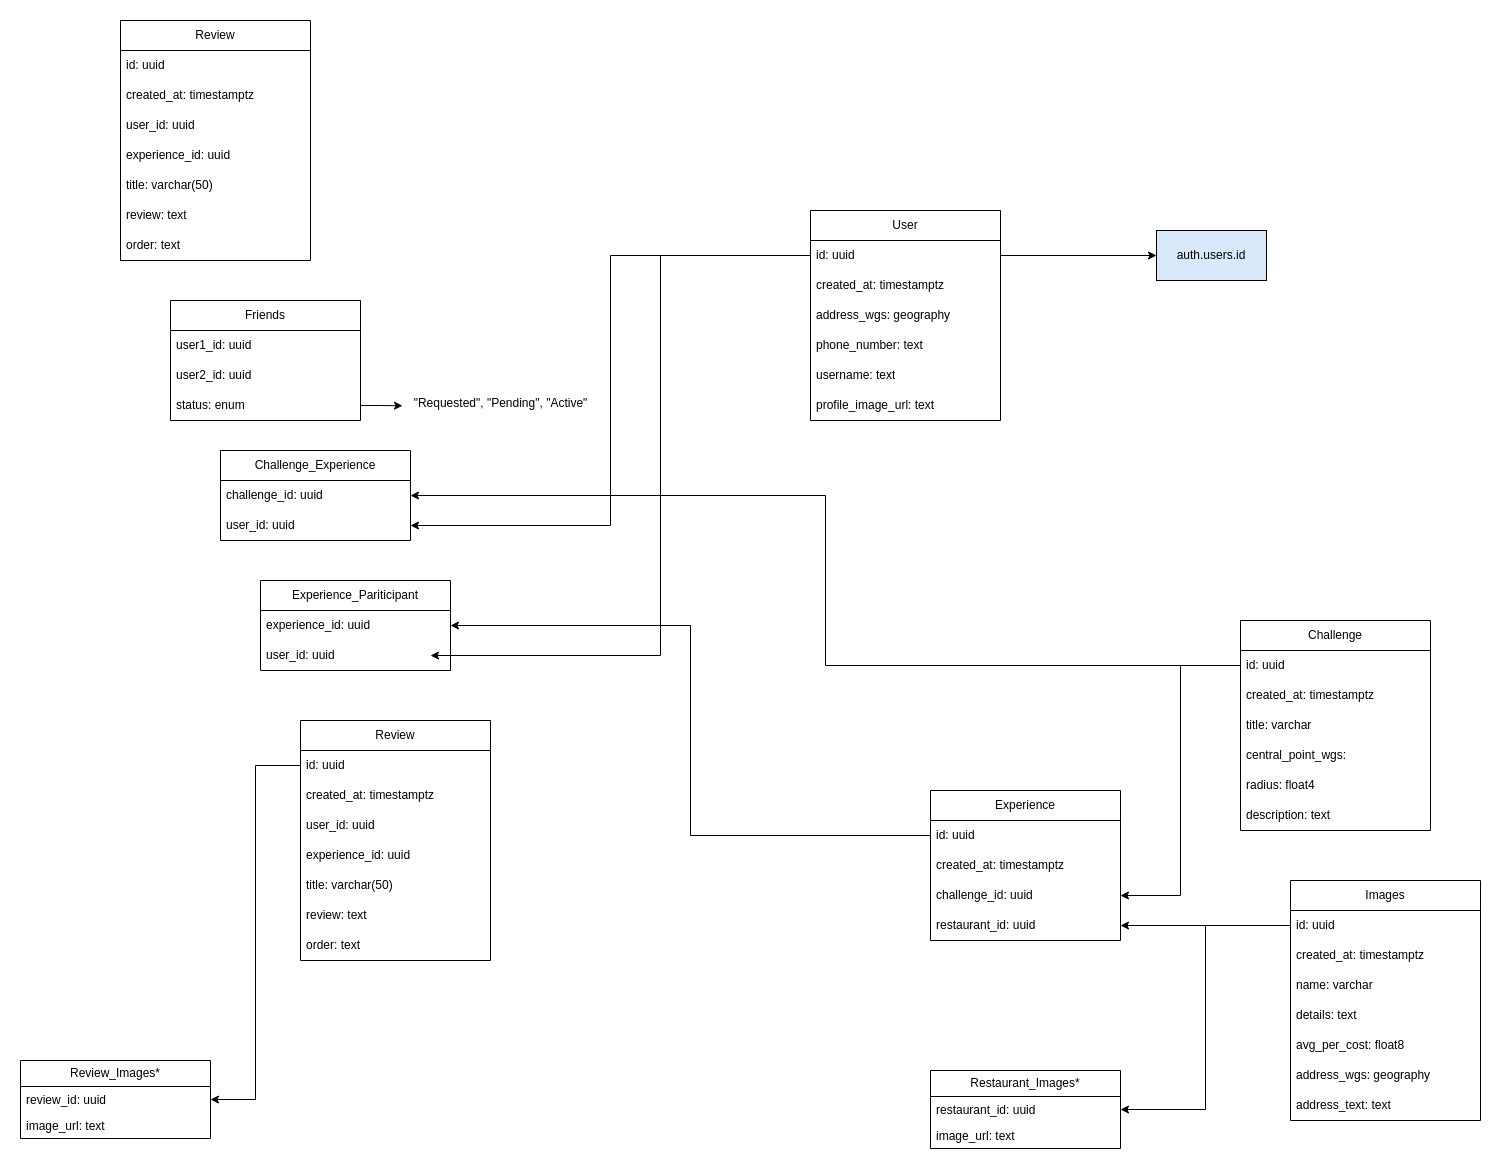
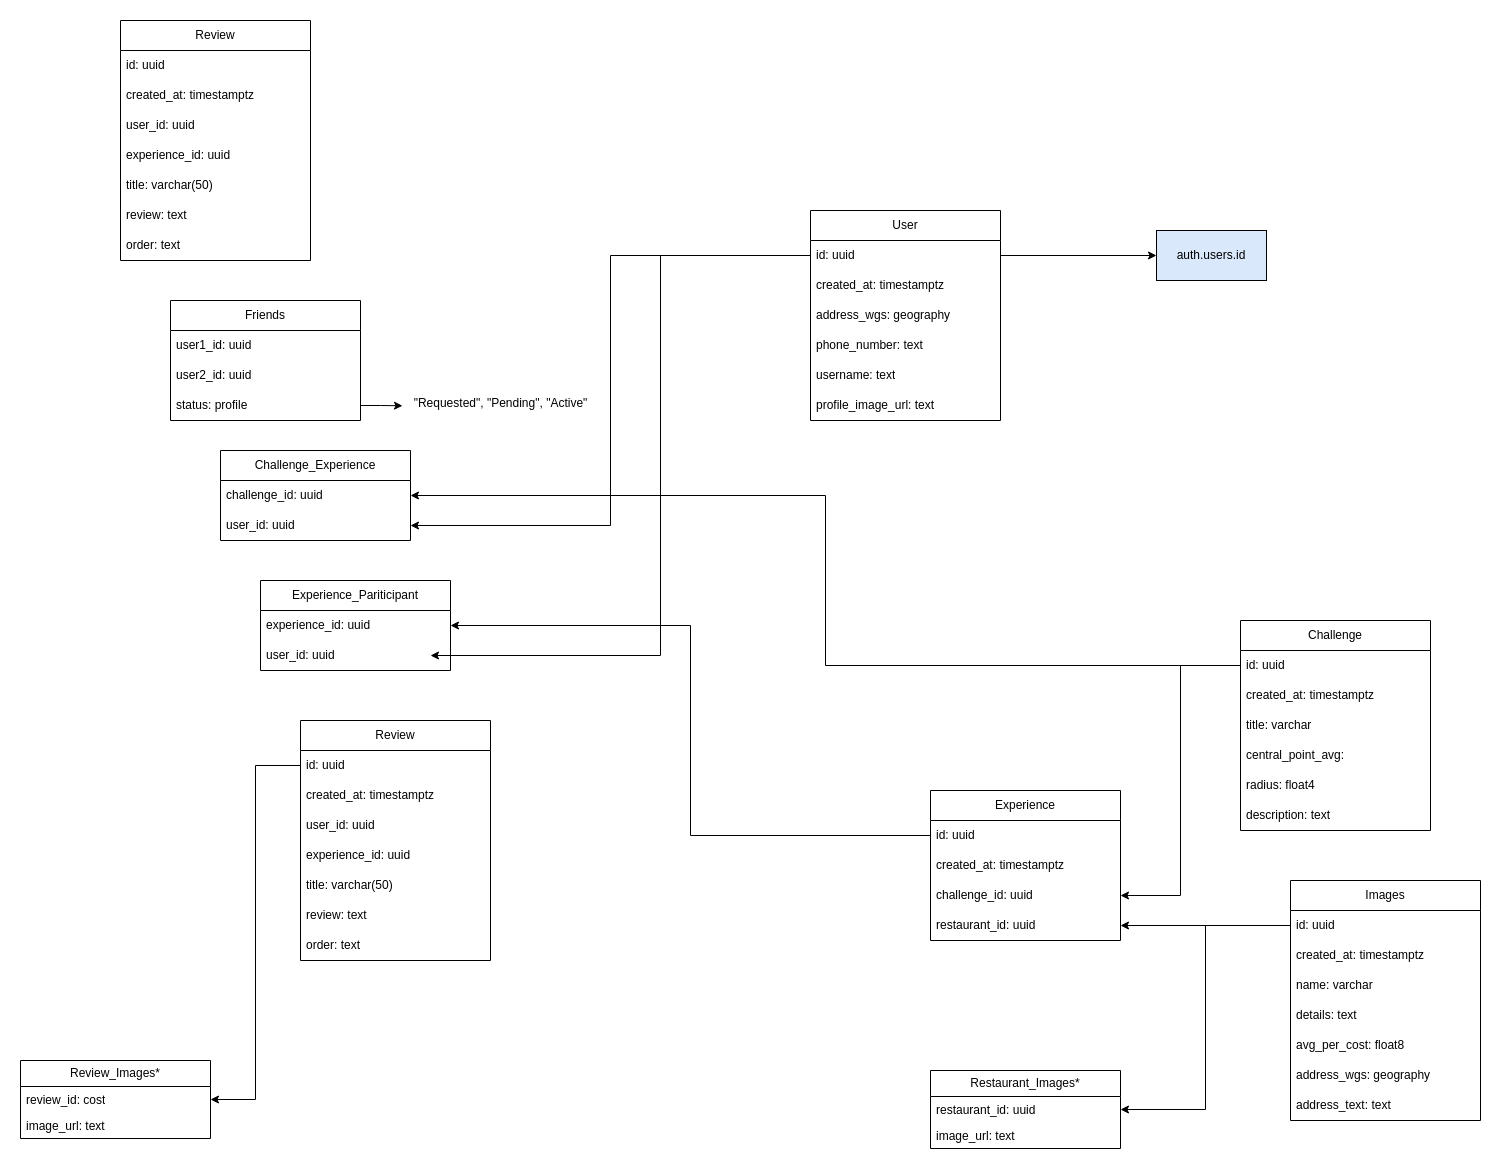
(214, 406) -> (221, 406)
(1302, 756) -> (1302, 756)
(69, 1101) -> (71, 1101)
